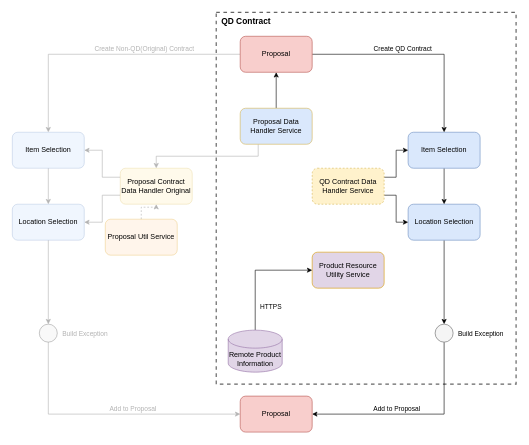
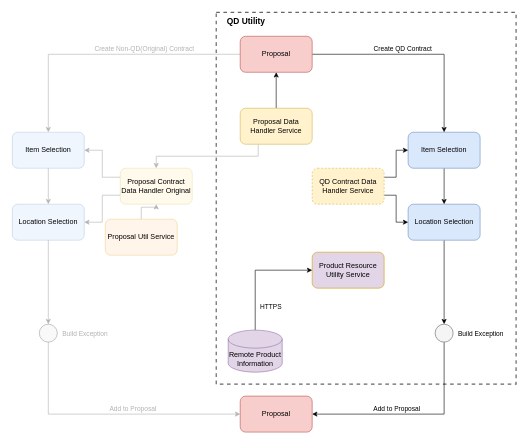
(246, 21) -> (246, 21)
(276, 126) -> (276, 126)
(142, 207) -> (142, 207)
